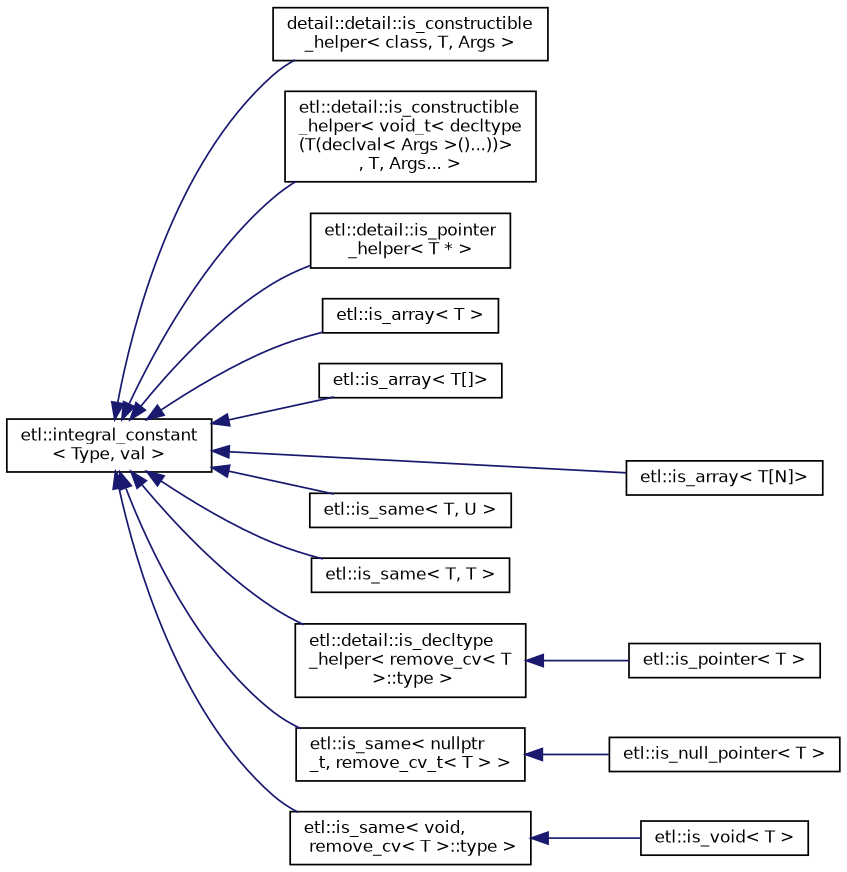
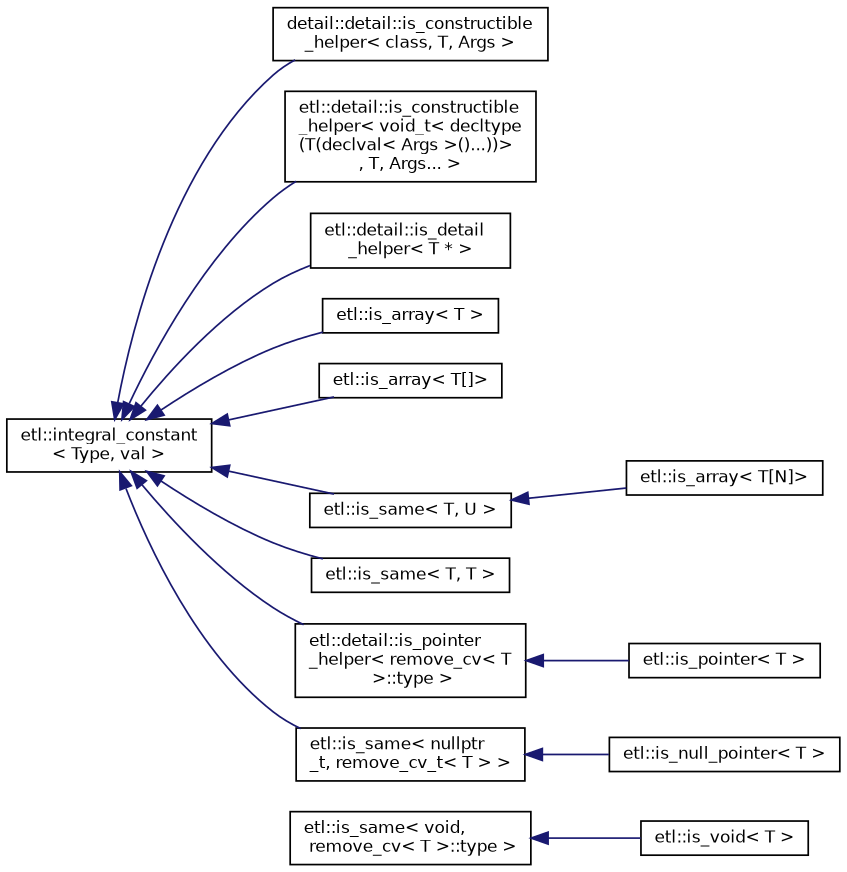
(411, 241) -> (411, 241)
(428, 462) -> (577, 493)
(411, 661) -> (411, 661)
(180, 667) -> none
